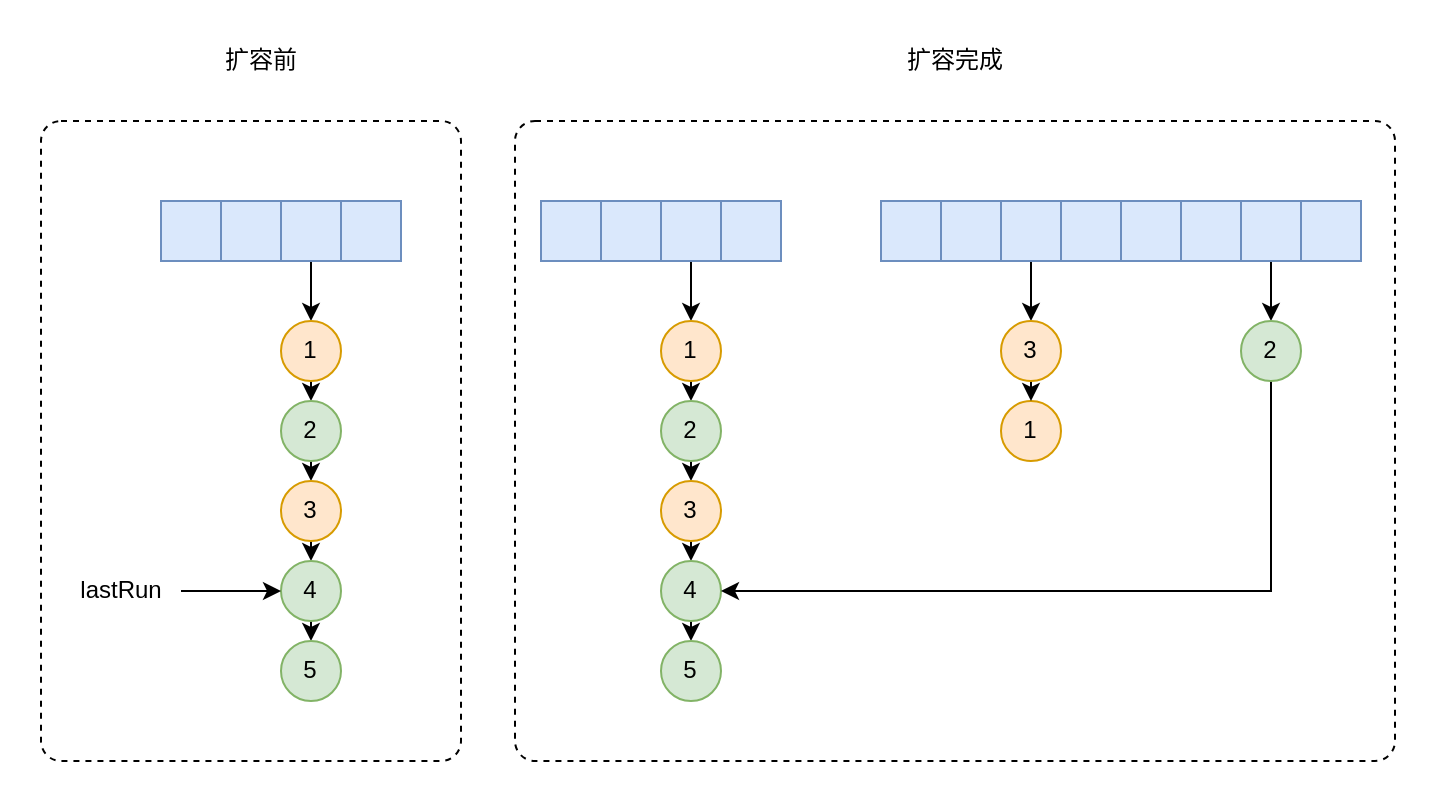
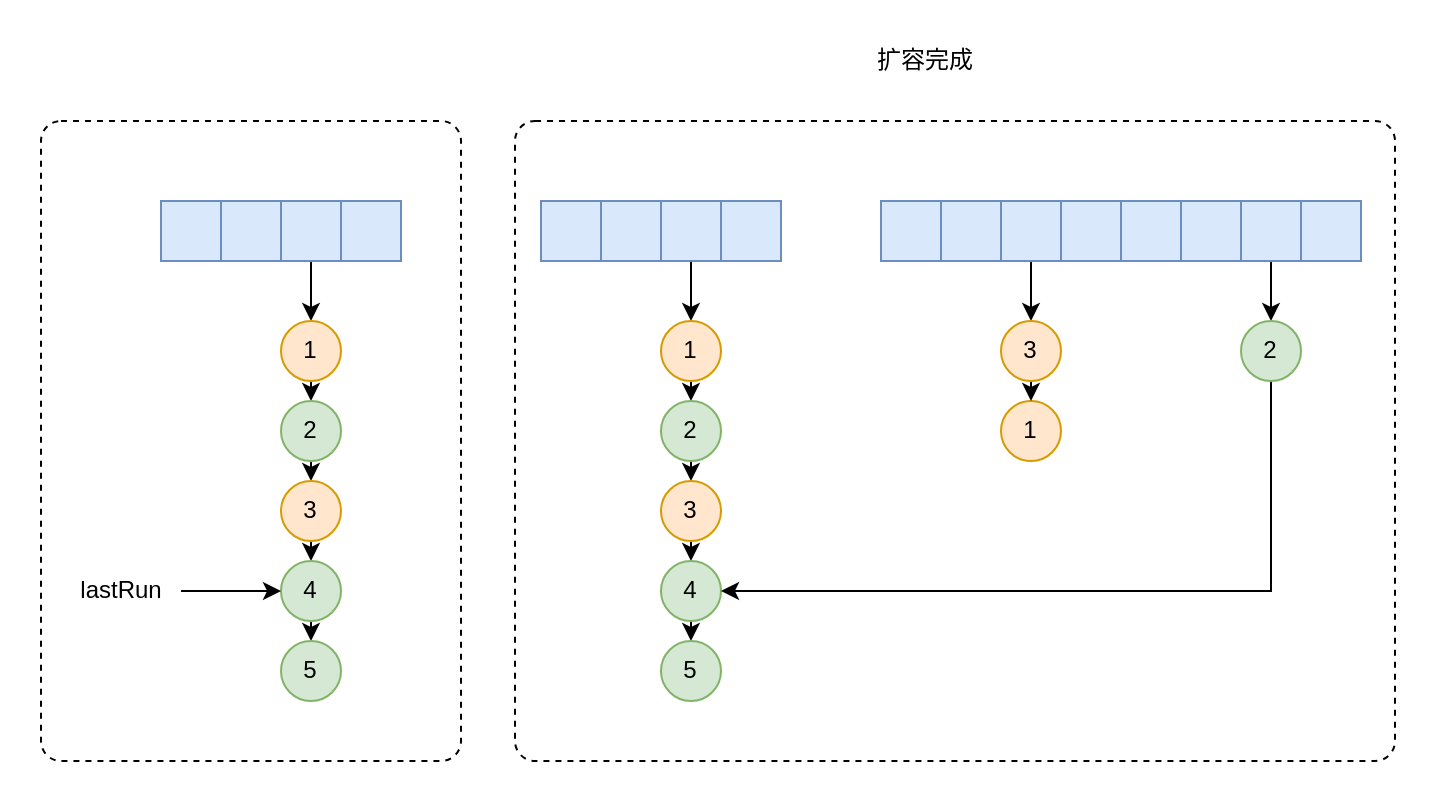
(261, 61) -> none
(955, 61) -> (925, 61)
